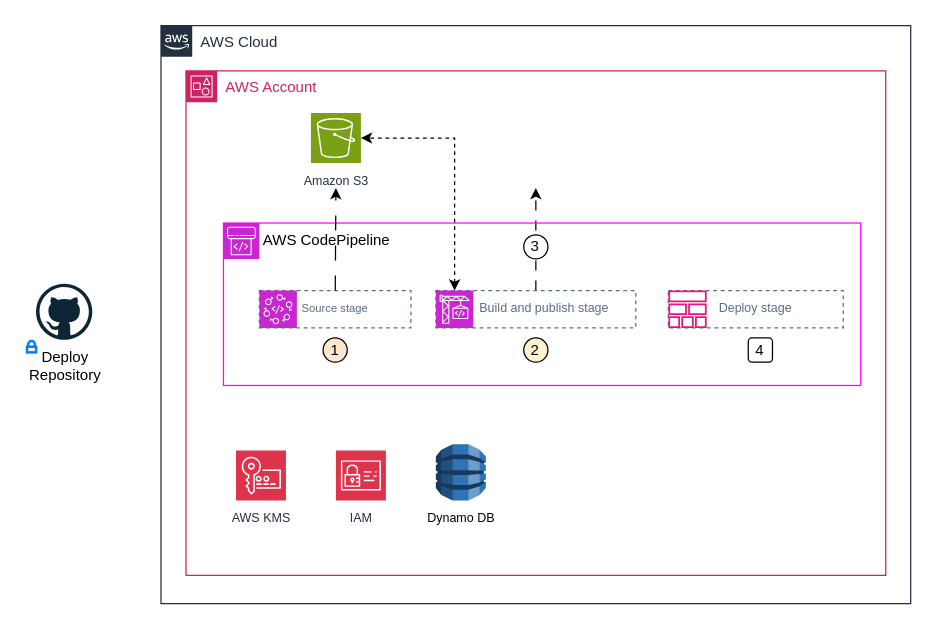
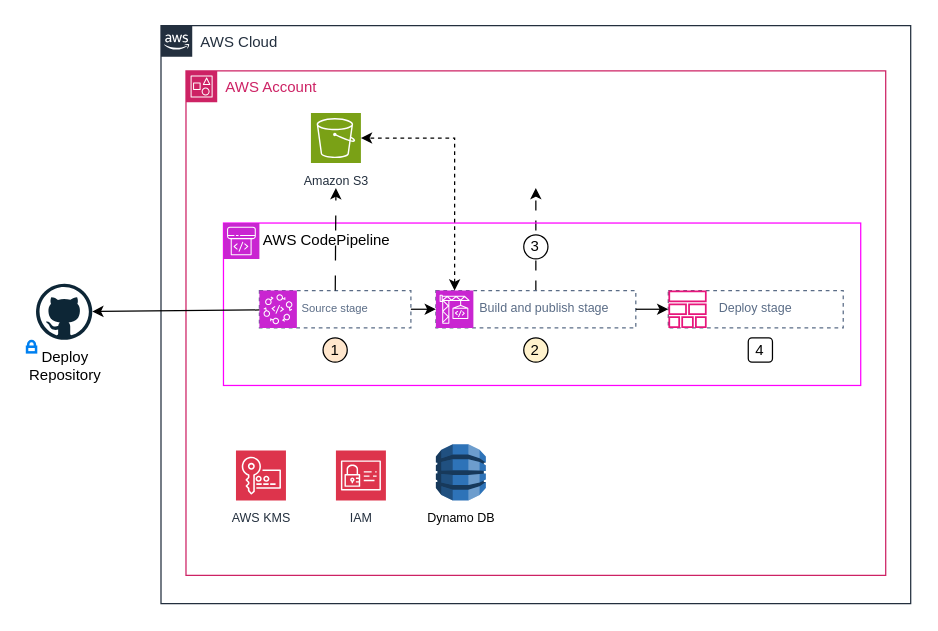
none -> (419, 309)
none -> (648, 309)
none -> (180, 311)
